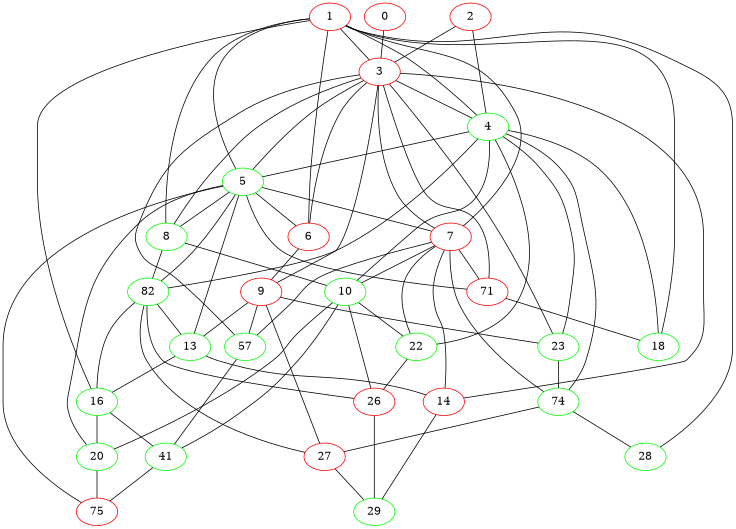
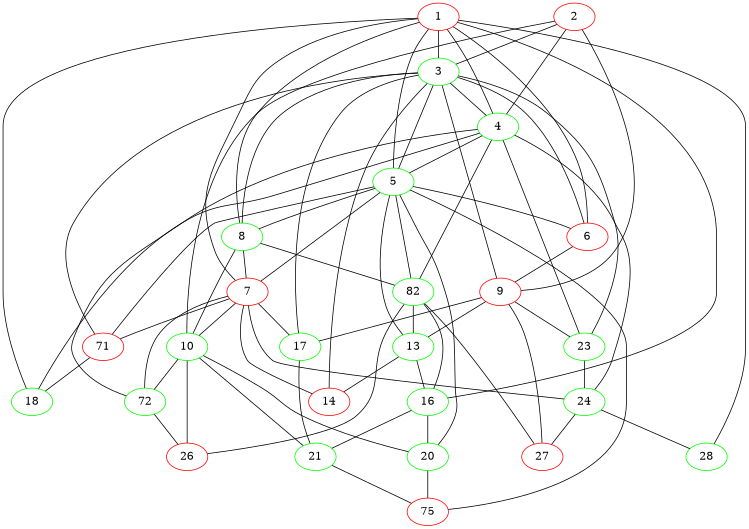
(385, 17) -> none
(380, 72) -> (438, 72)
(386, 166) -> (245, 264)
none -> (634, 189)
(437, 216) -> (278, 99)
(245, 347) -> (300, 347)
(416, 347) -> (145, 402)
(558, 402) -> (584, 402)
(166, 457) -> (315, 457)
(374, 512) -> none
